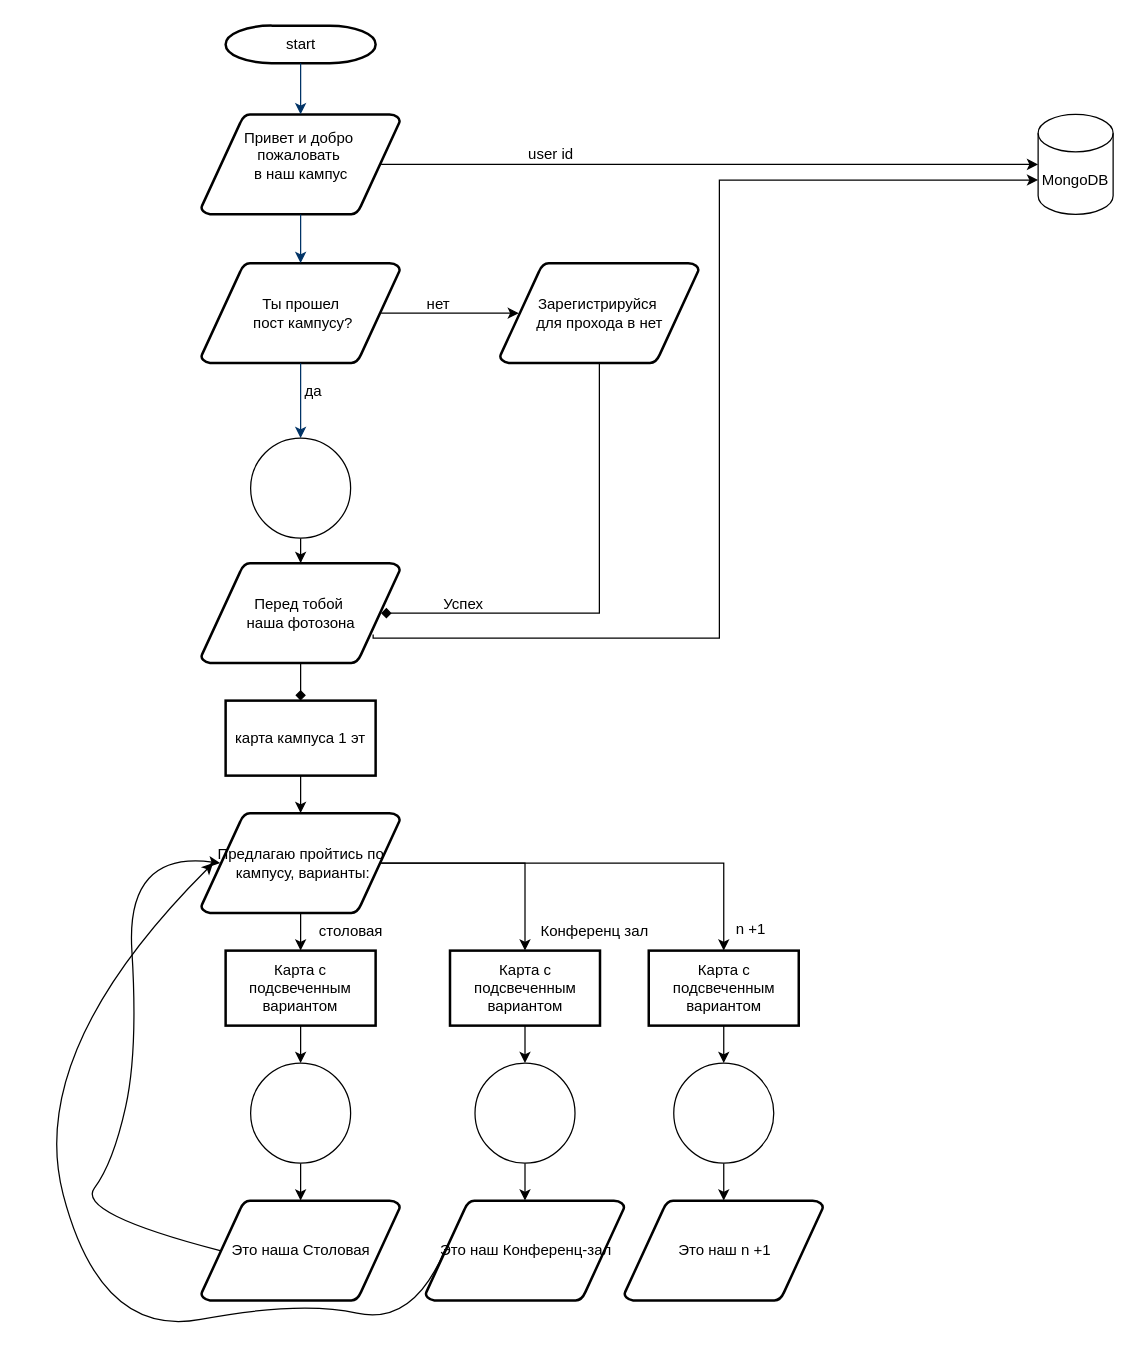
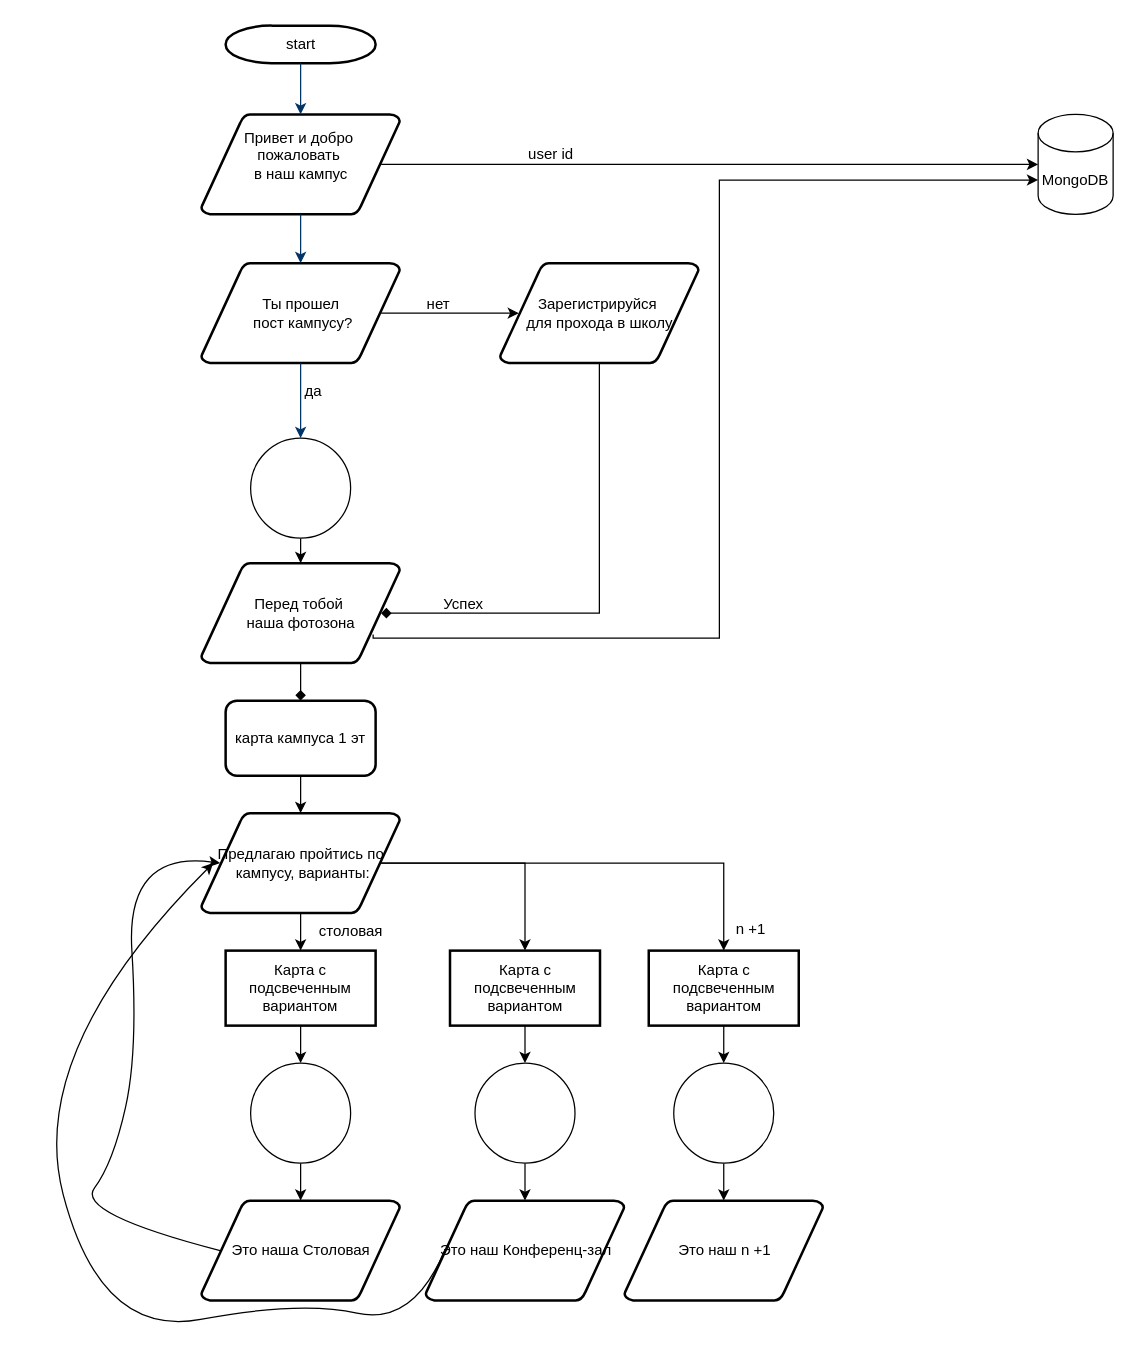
(600, 313) -> (600, 313)
(301, 738) -> (301, 738)
(594, 932) -> none
